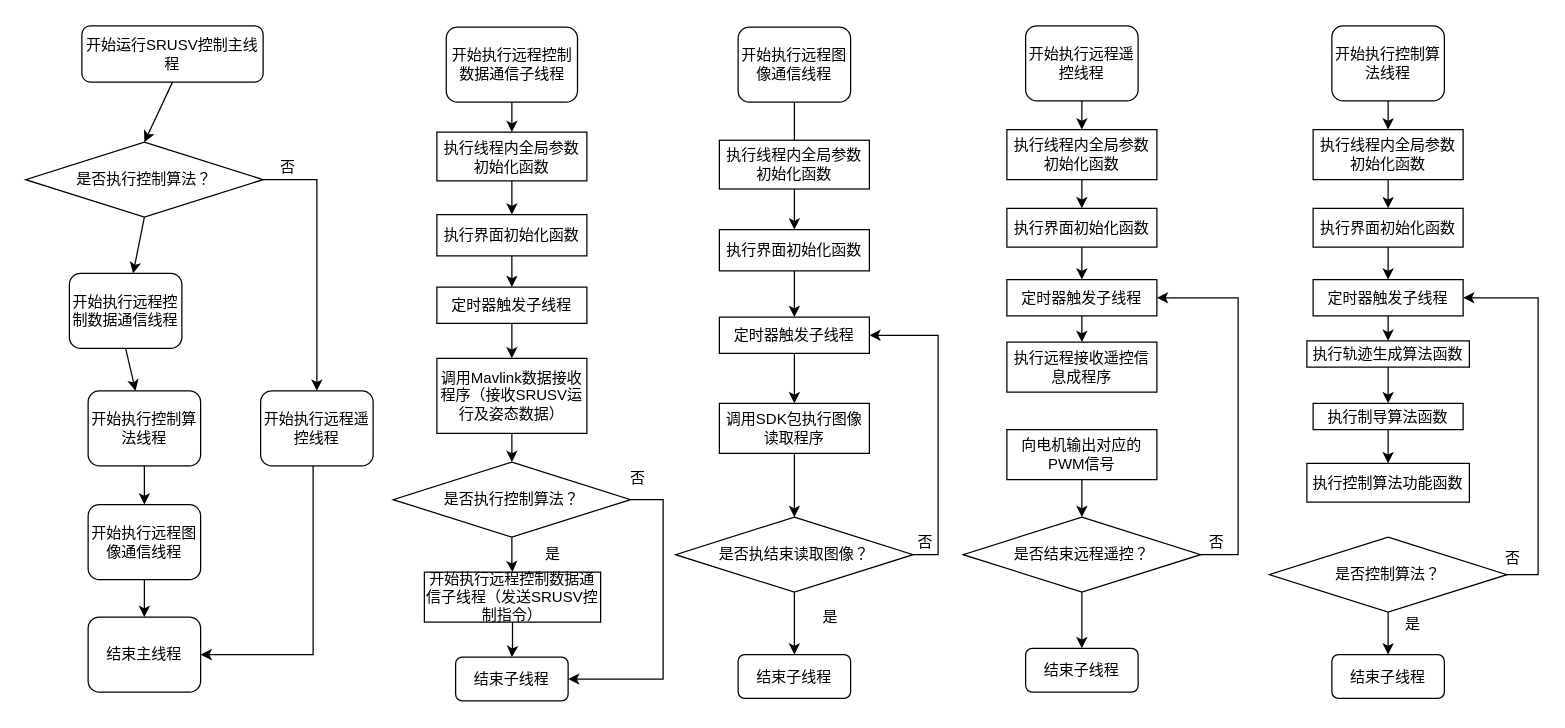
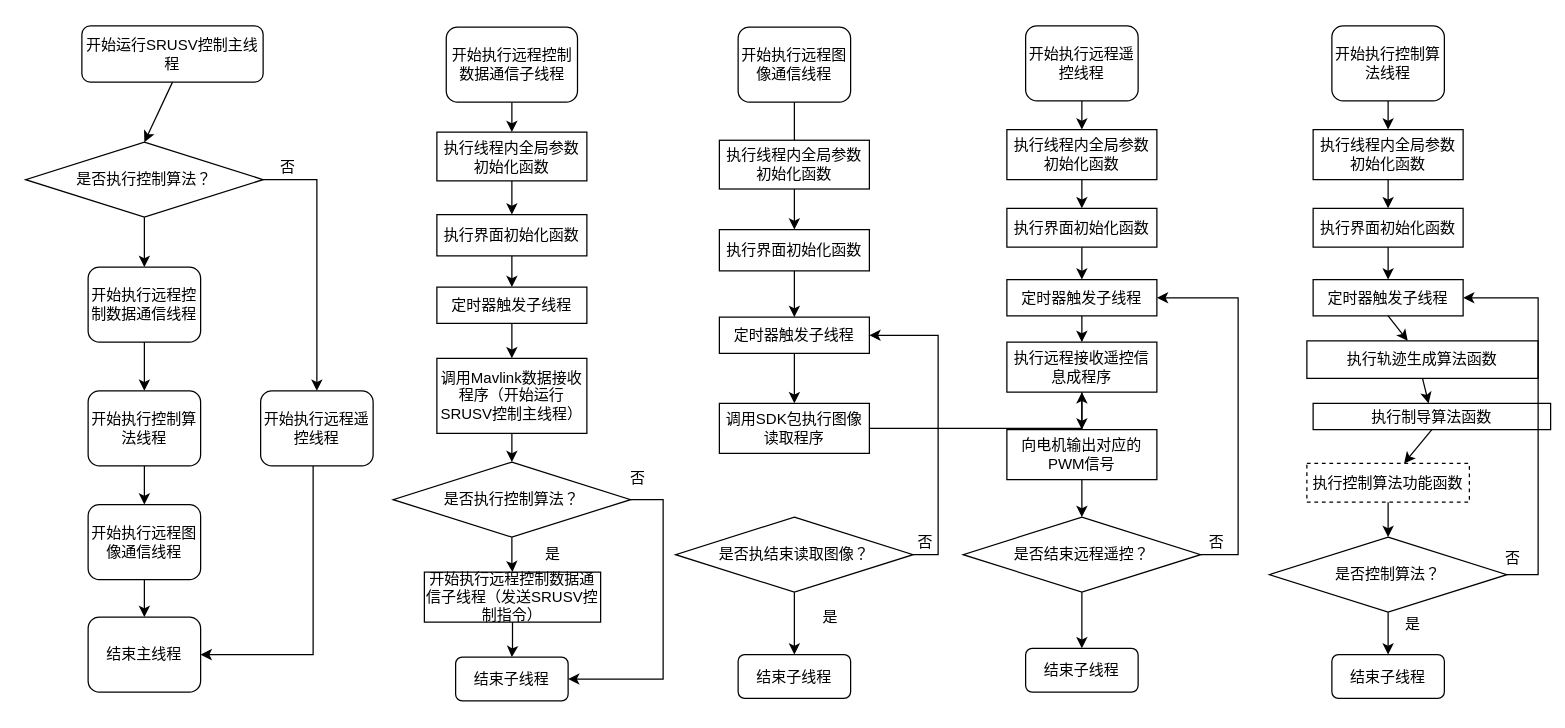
(126, 311) -> (144, 304)
(1388, 354) -> (1423, 359)
none -> (1082, 395)
(512, 396) -> (512, 396)
(1388, 416) -> (1432, 416)
(794, 481) -> (979, 428)
(1388, 483) -> (1388, 483)
none -> (1388, 515)
